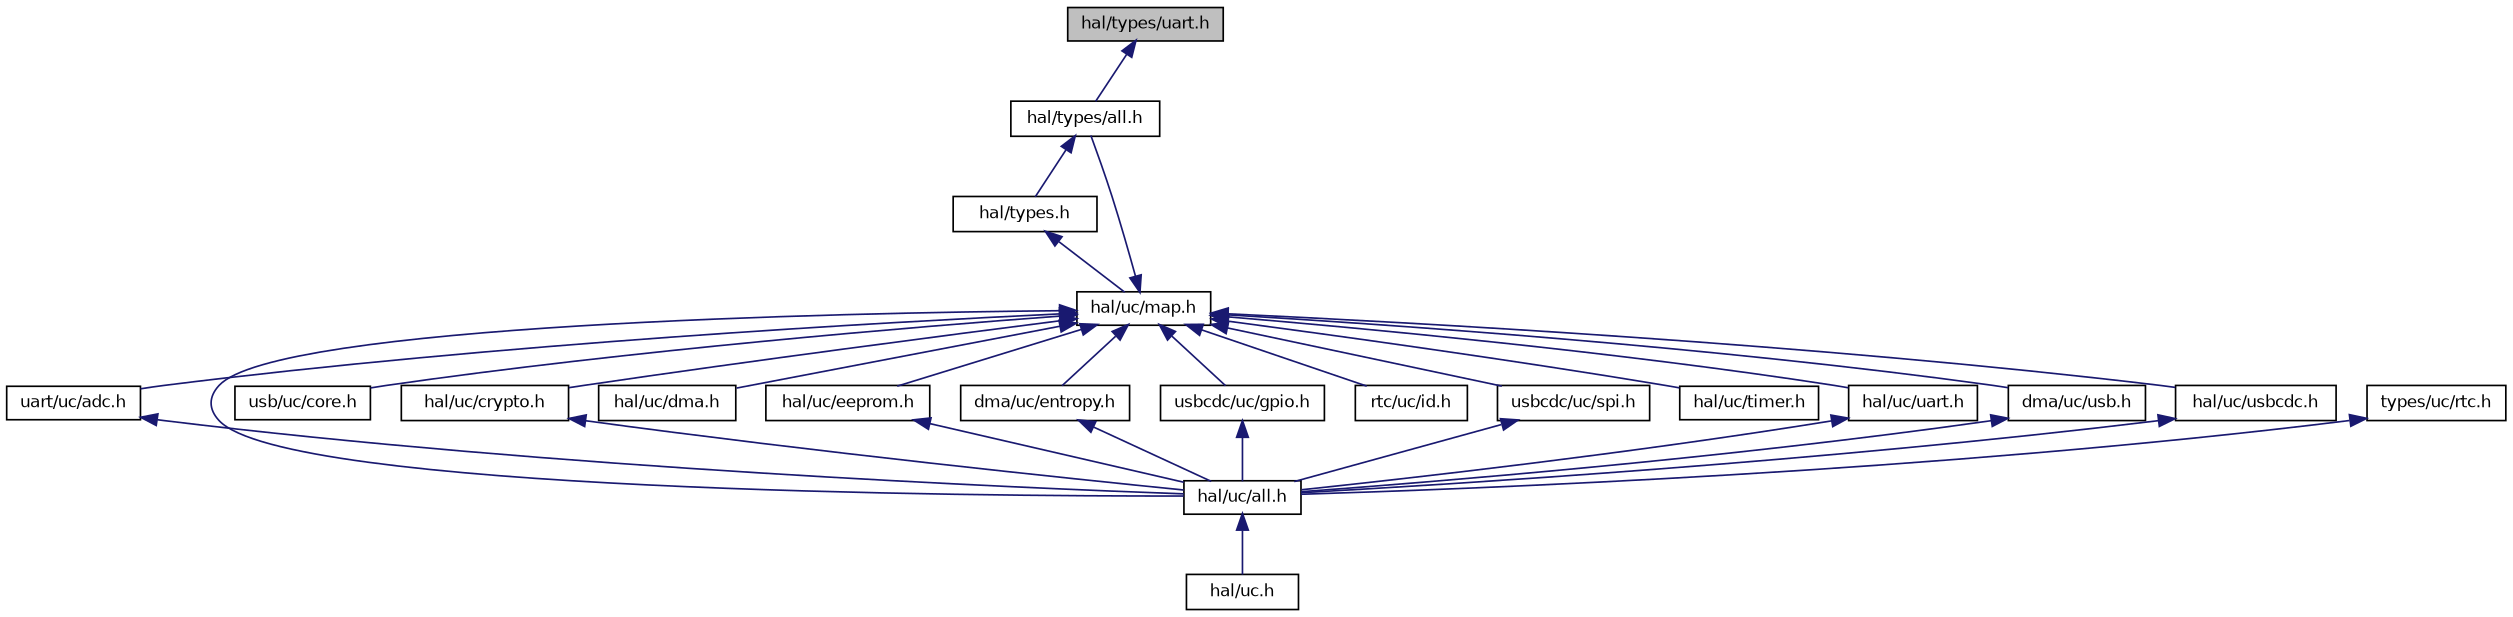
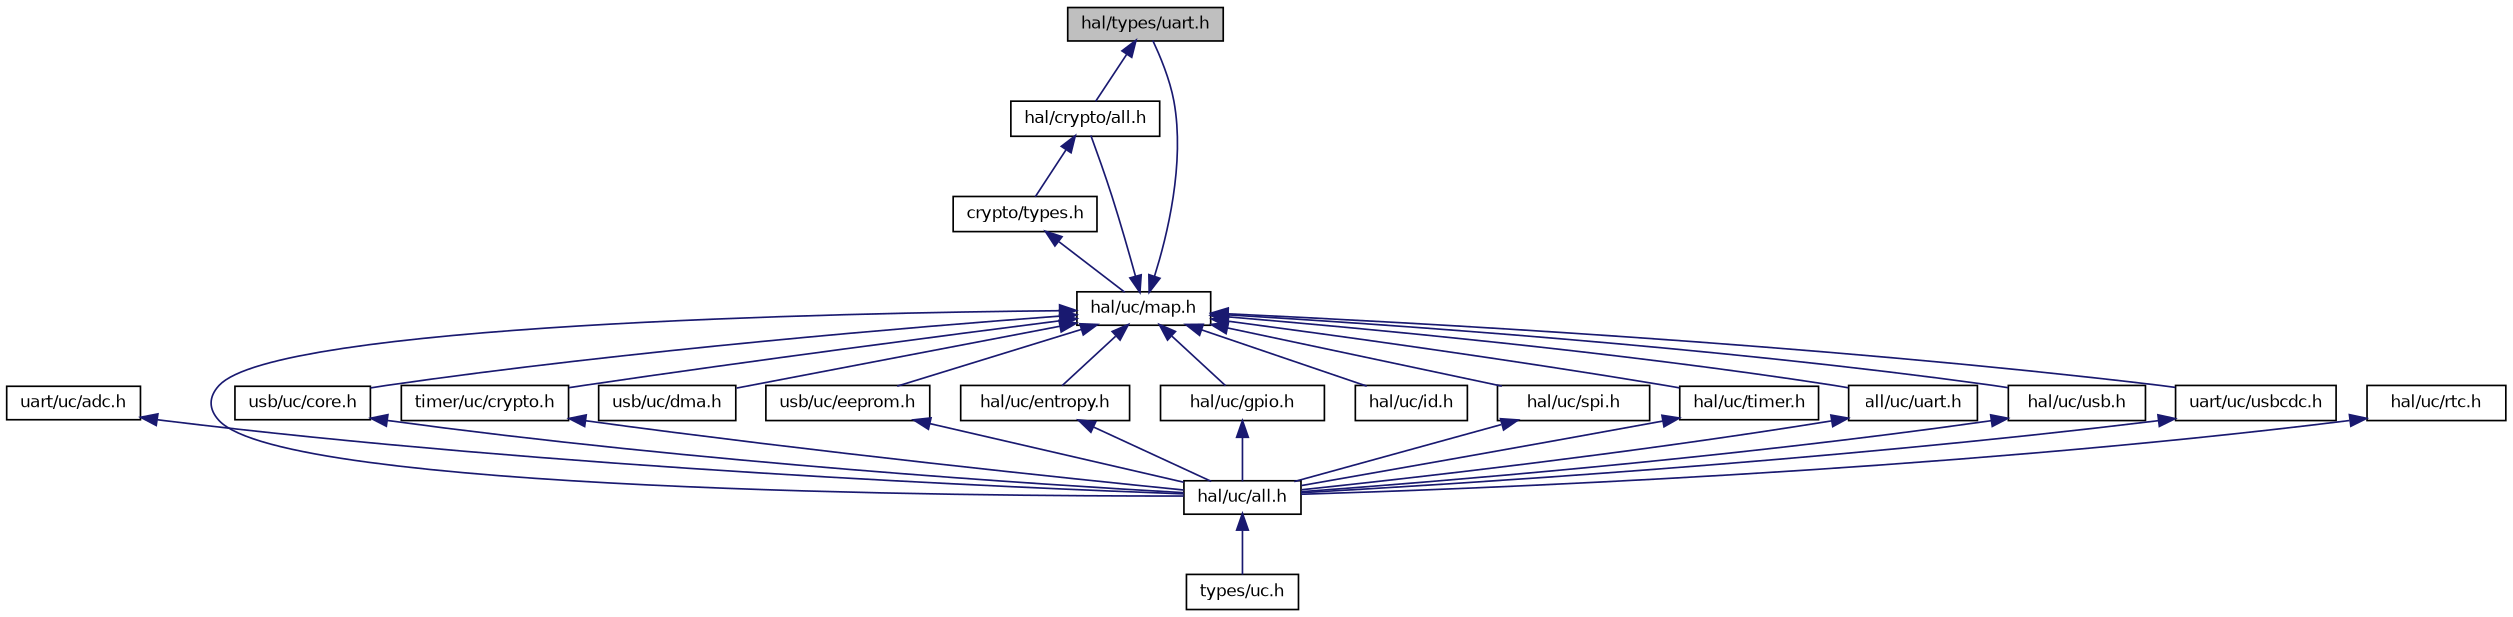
(1085, 119) -> (1085, 119)
(1025, 214) -> (1025, 214)
(599, 343) -> (1177, 158)
(485, 403) -> (485, 403)
(667, 403) -> (667, 403)
(848, 403) -> (848, 403)
(1045, 403) -> (1045, 403)
(1242, 403) -> (1242, 403)
(1411, 403) -> (1411, 403)
(1574, 403) -> (1574, 403)
(1913, 403) -> (1913, 403)
(2077, 403) -> (2077, 403)
(2256, 403) -> (2256, 403)
(2436, 403) -> (2436, 403)
none -> (1482, 454)
none -> (785, 464)
(1242, 592) -> (1242, 592)
